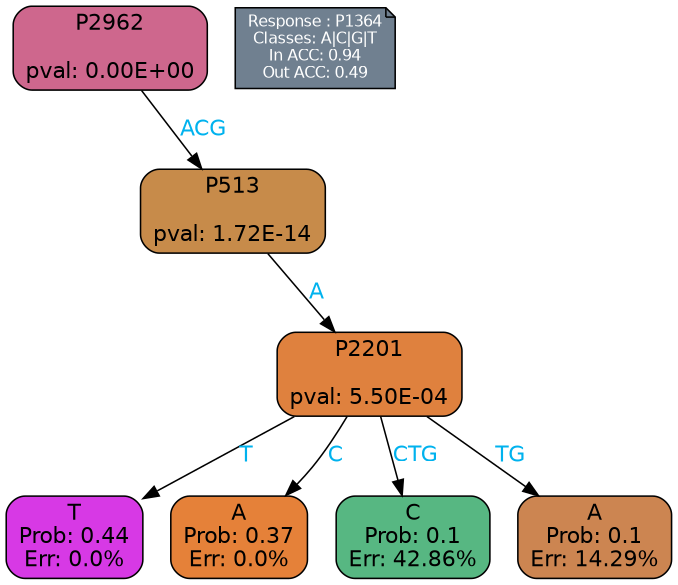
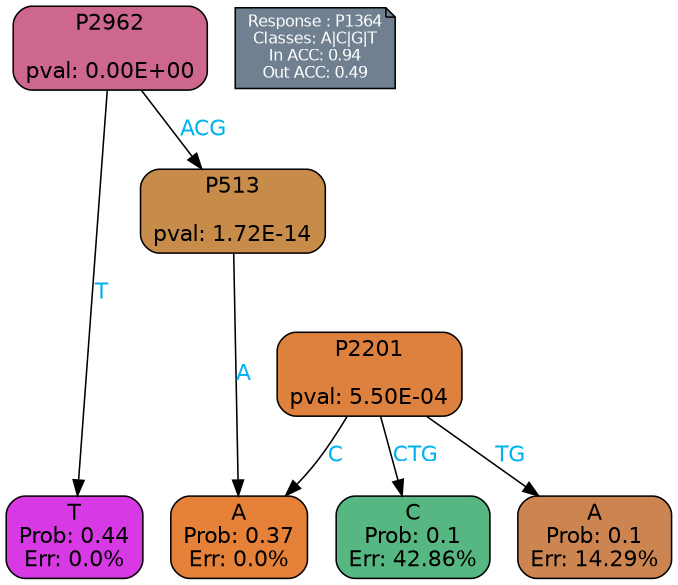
(296, 287) -> (236, 367)
(226, 454) -> (93, 285)
